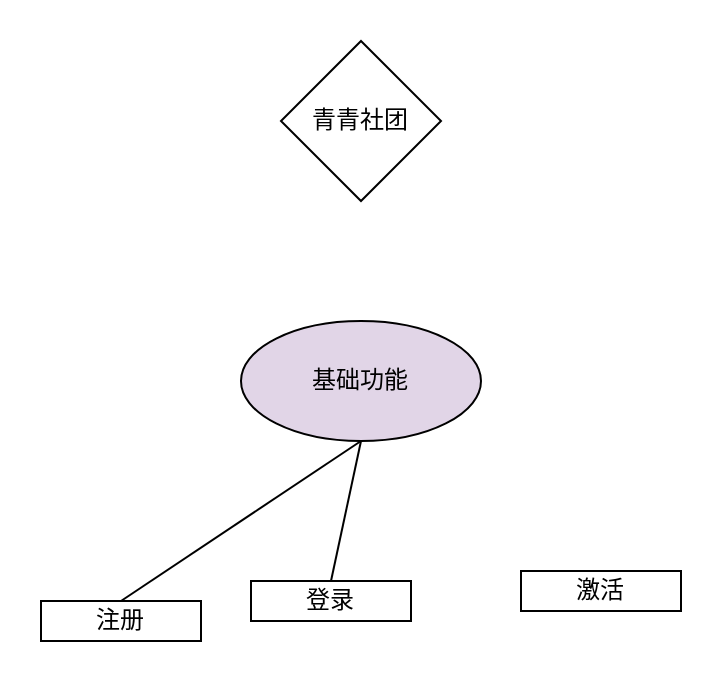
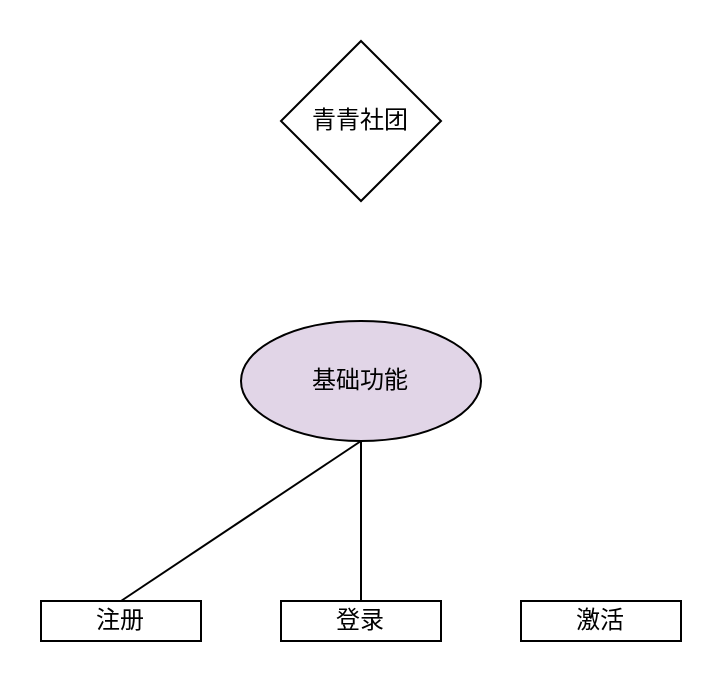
(601, 591) -> (601, 621)
(331, 601) -> (361, 621)
